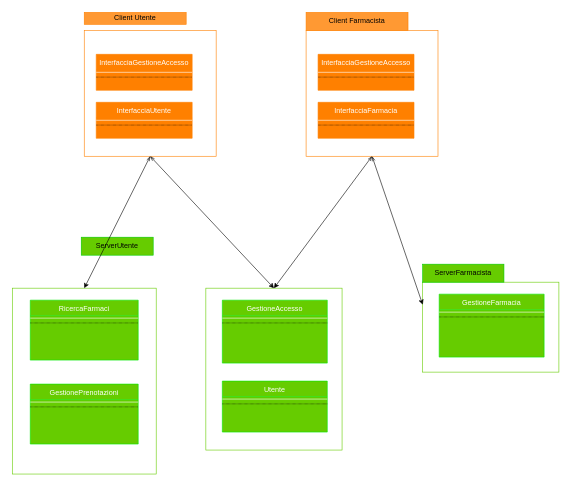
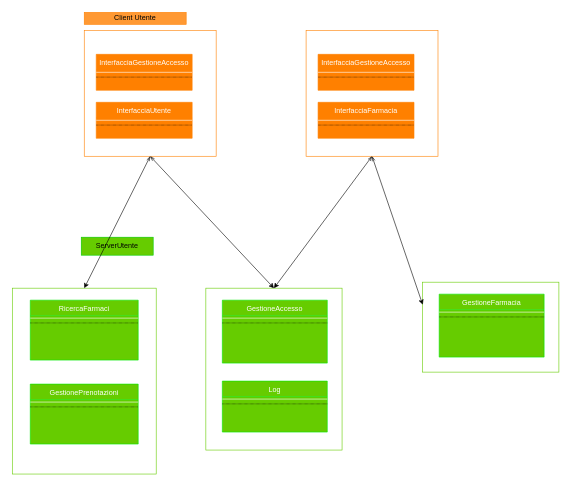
(357, 21) -> none
(464, 273) -> none
(275, 389) -> (275, 389)
